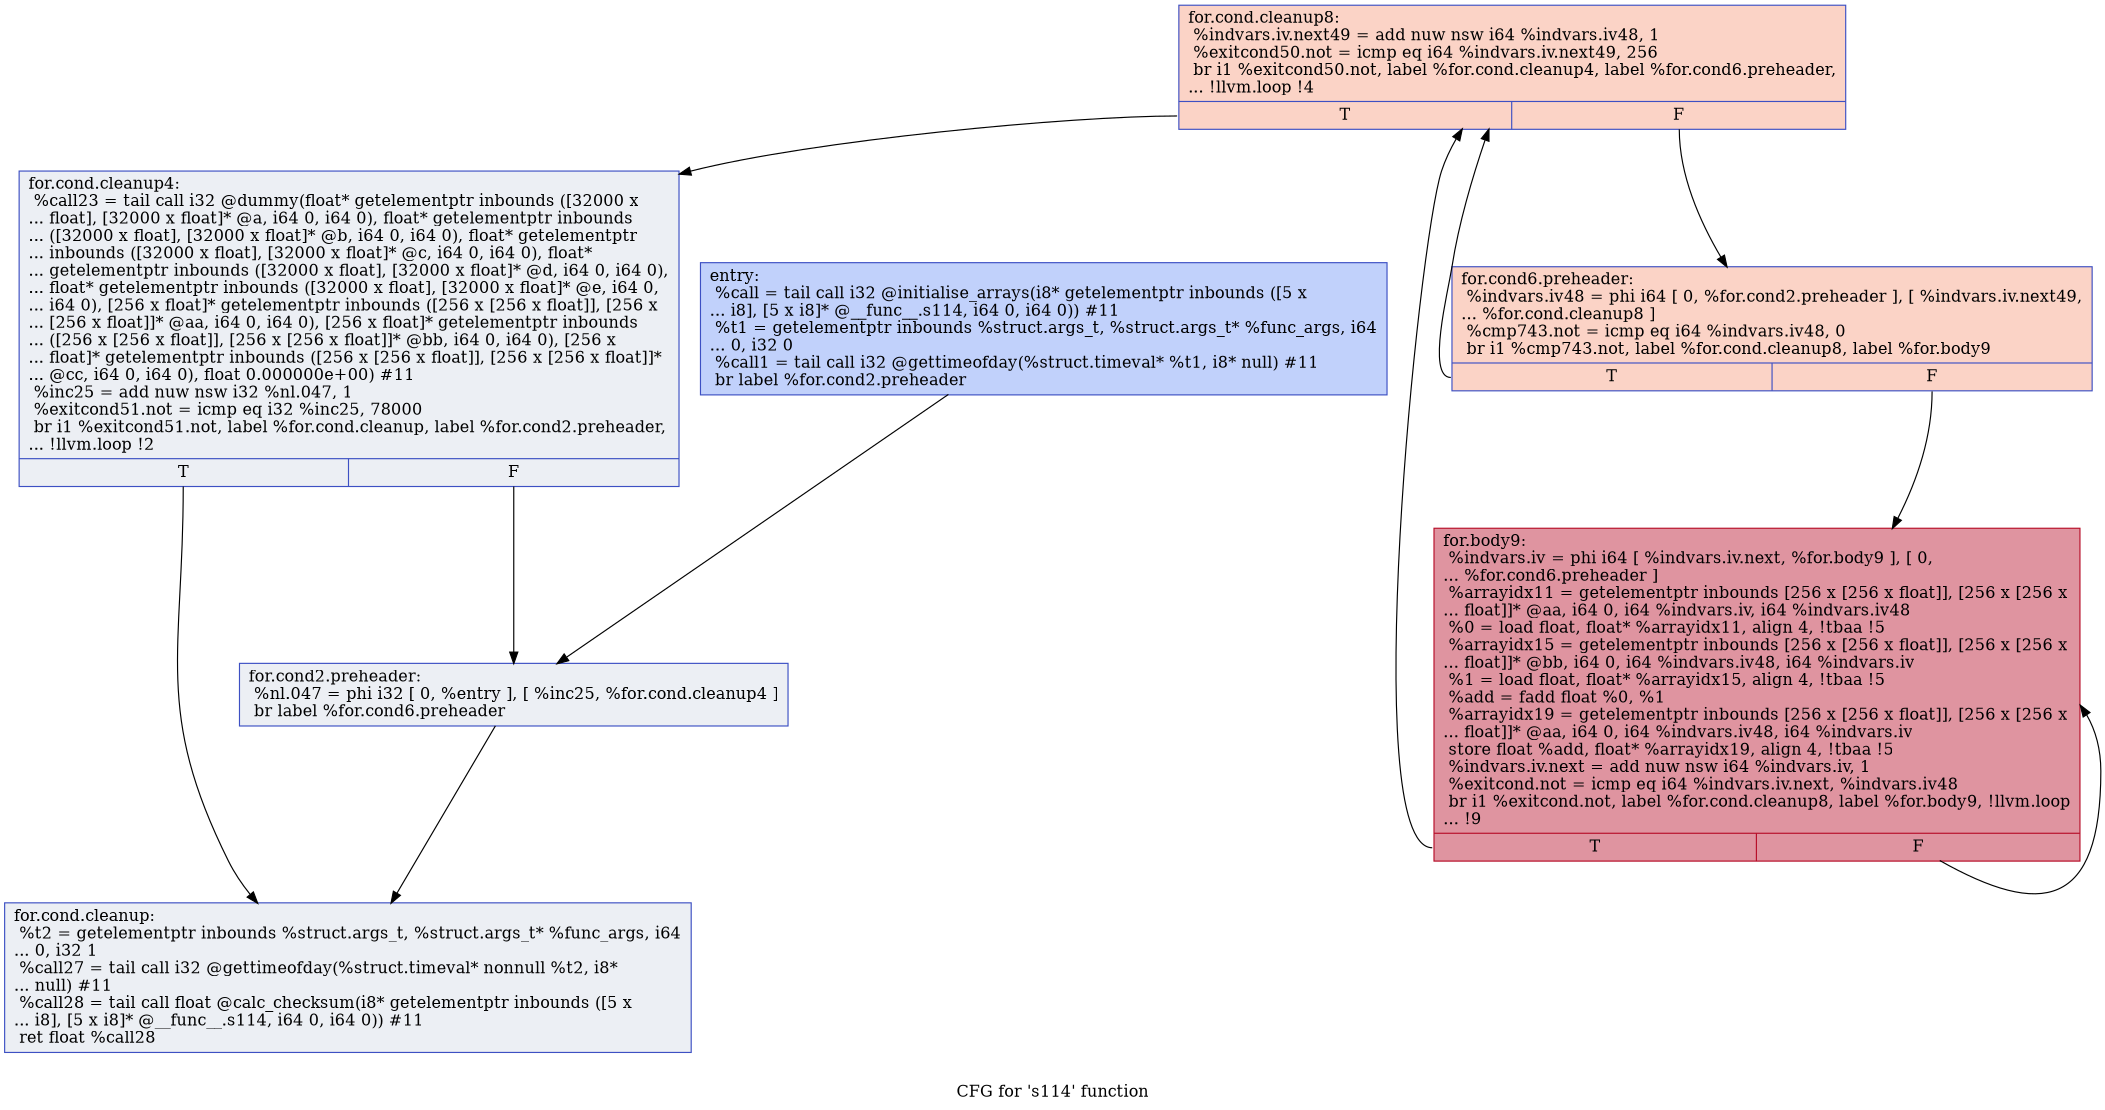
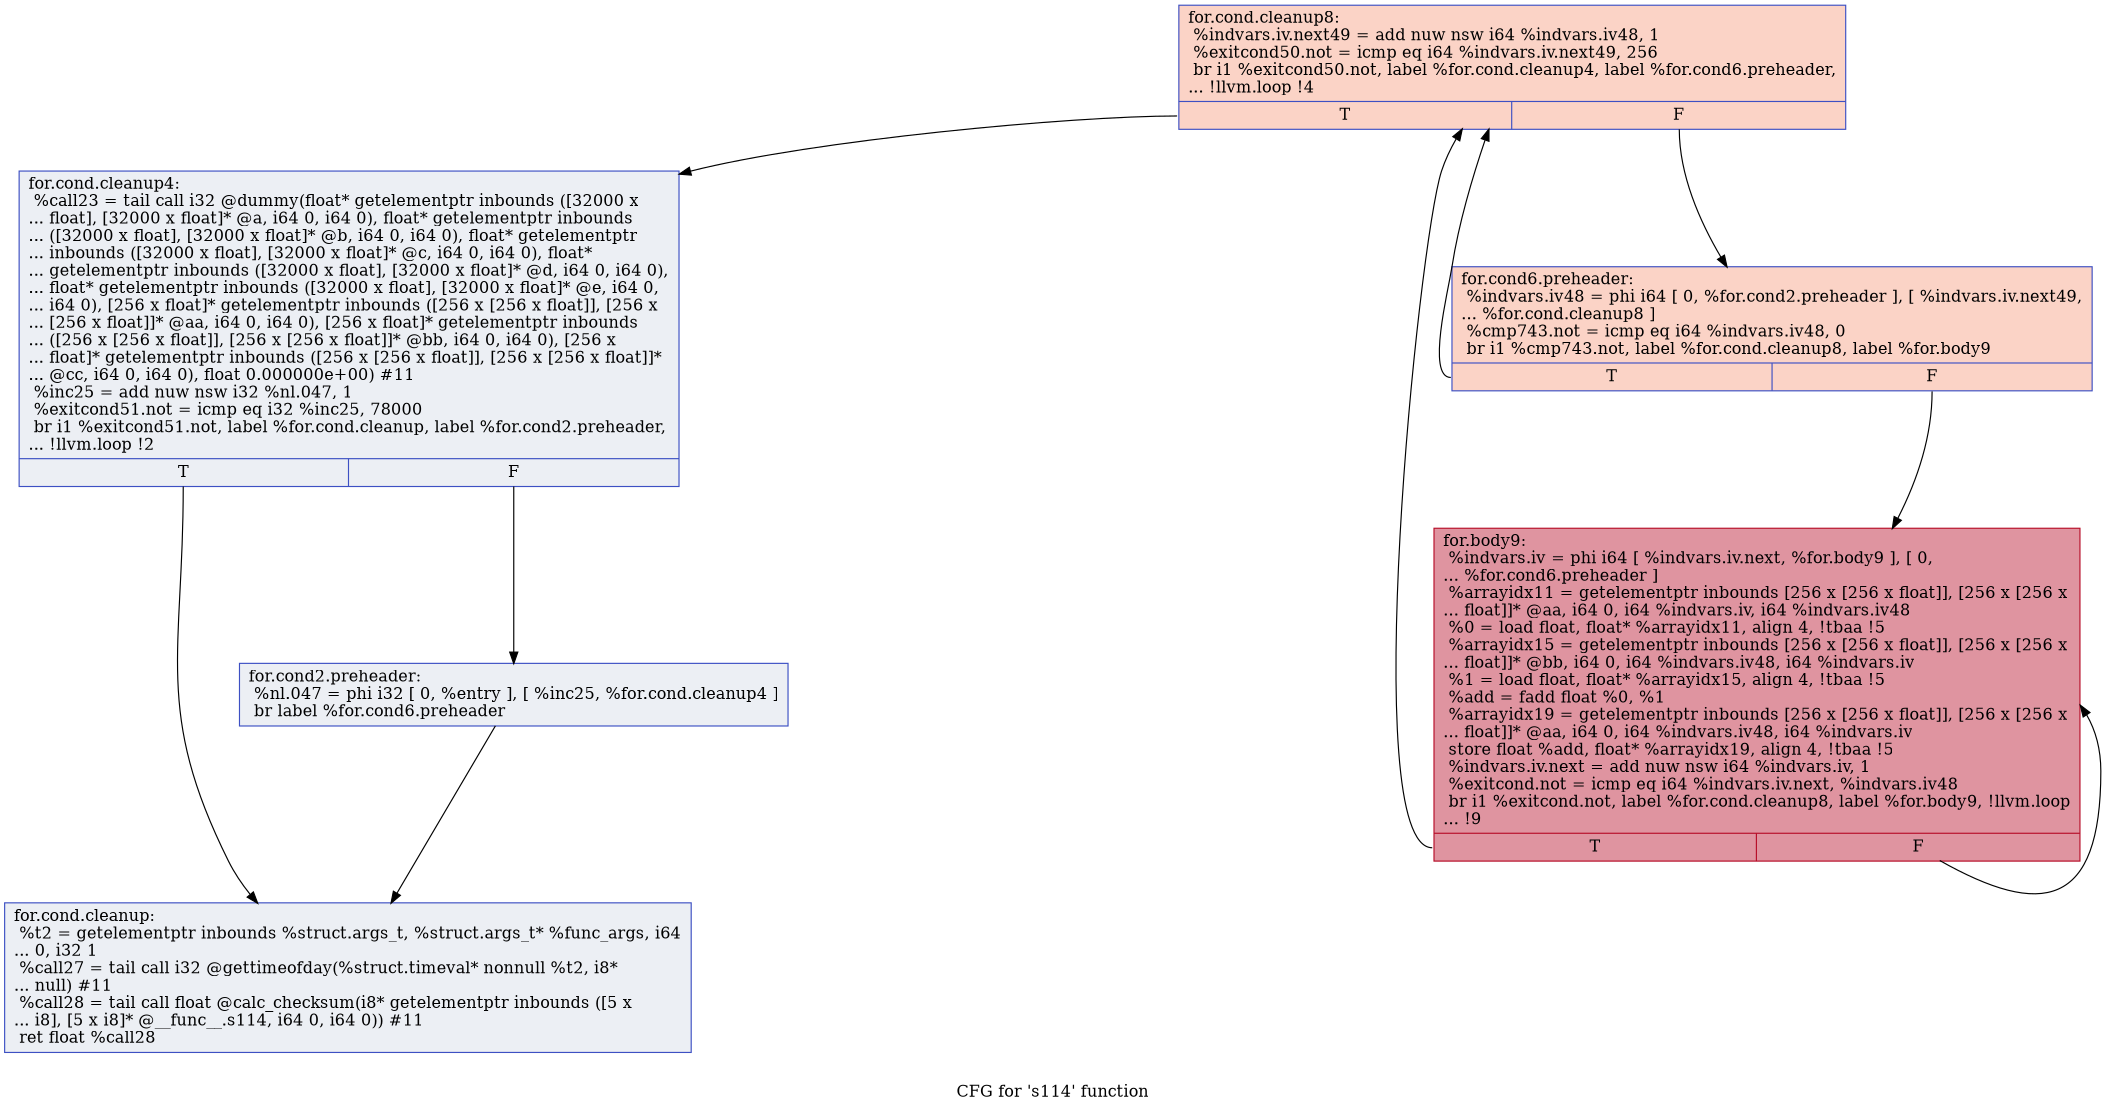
(1044, 329) -> none
